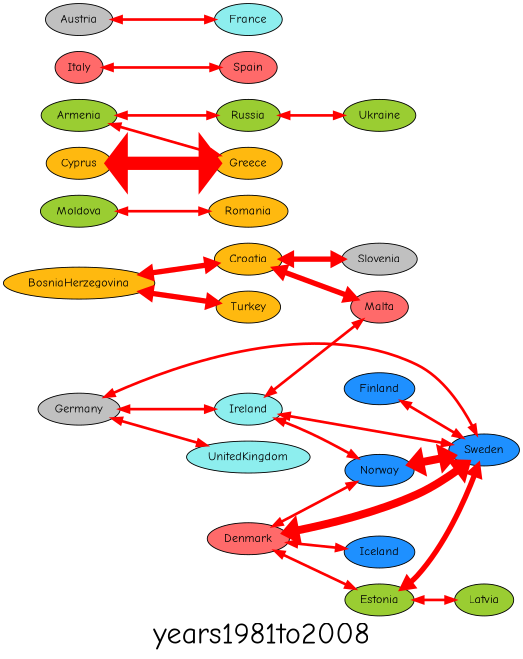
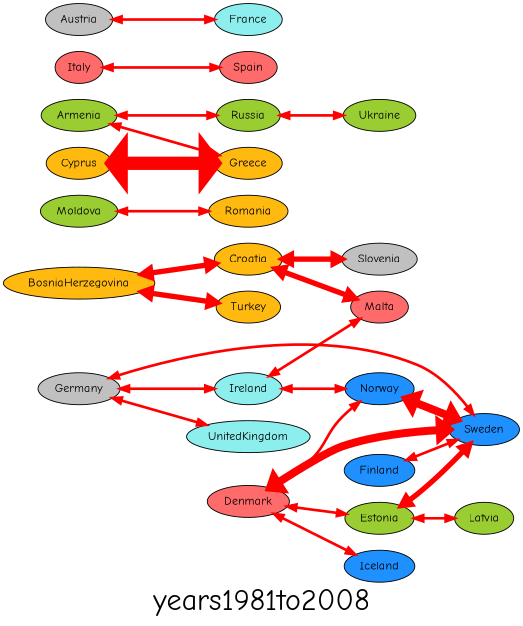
(366, 429) -> none
